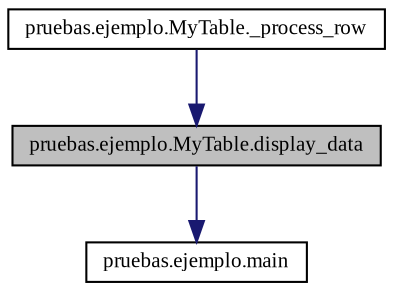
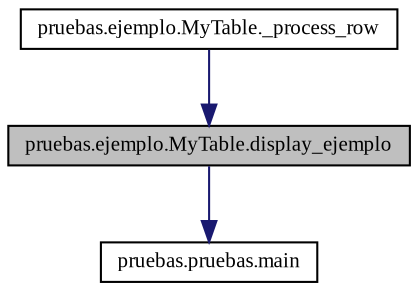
(197, 146) -> (209, 146)
(197, 262) -> (209, 262)
